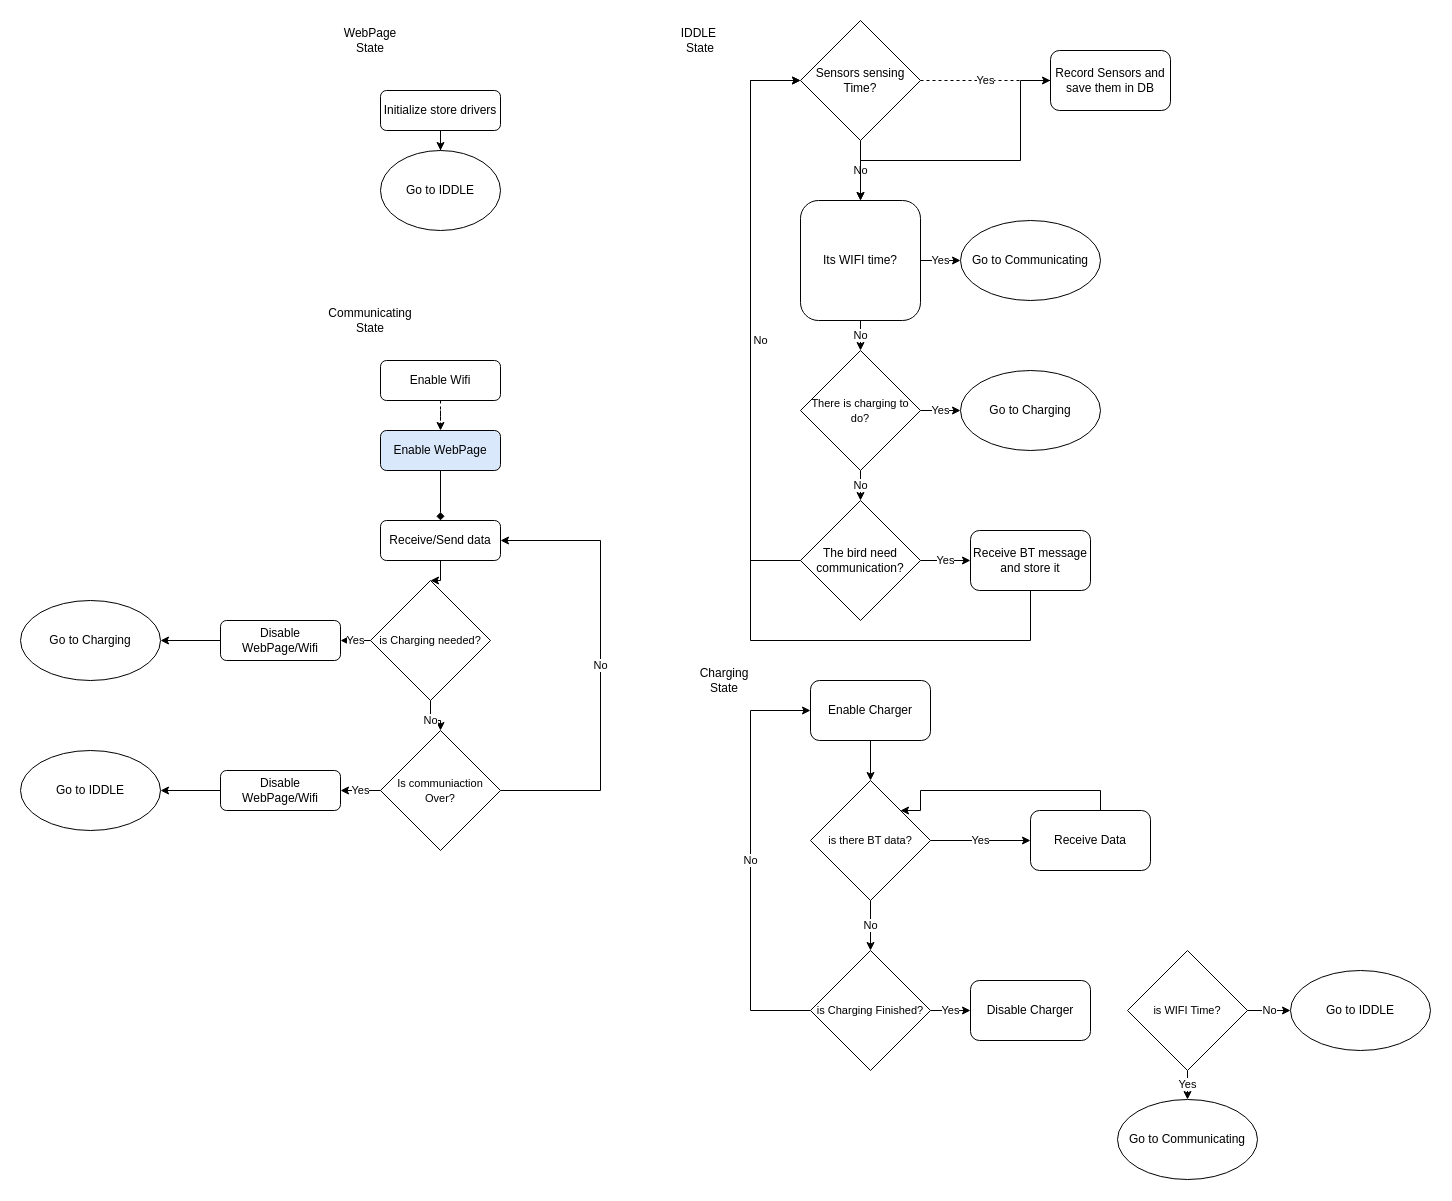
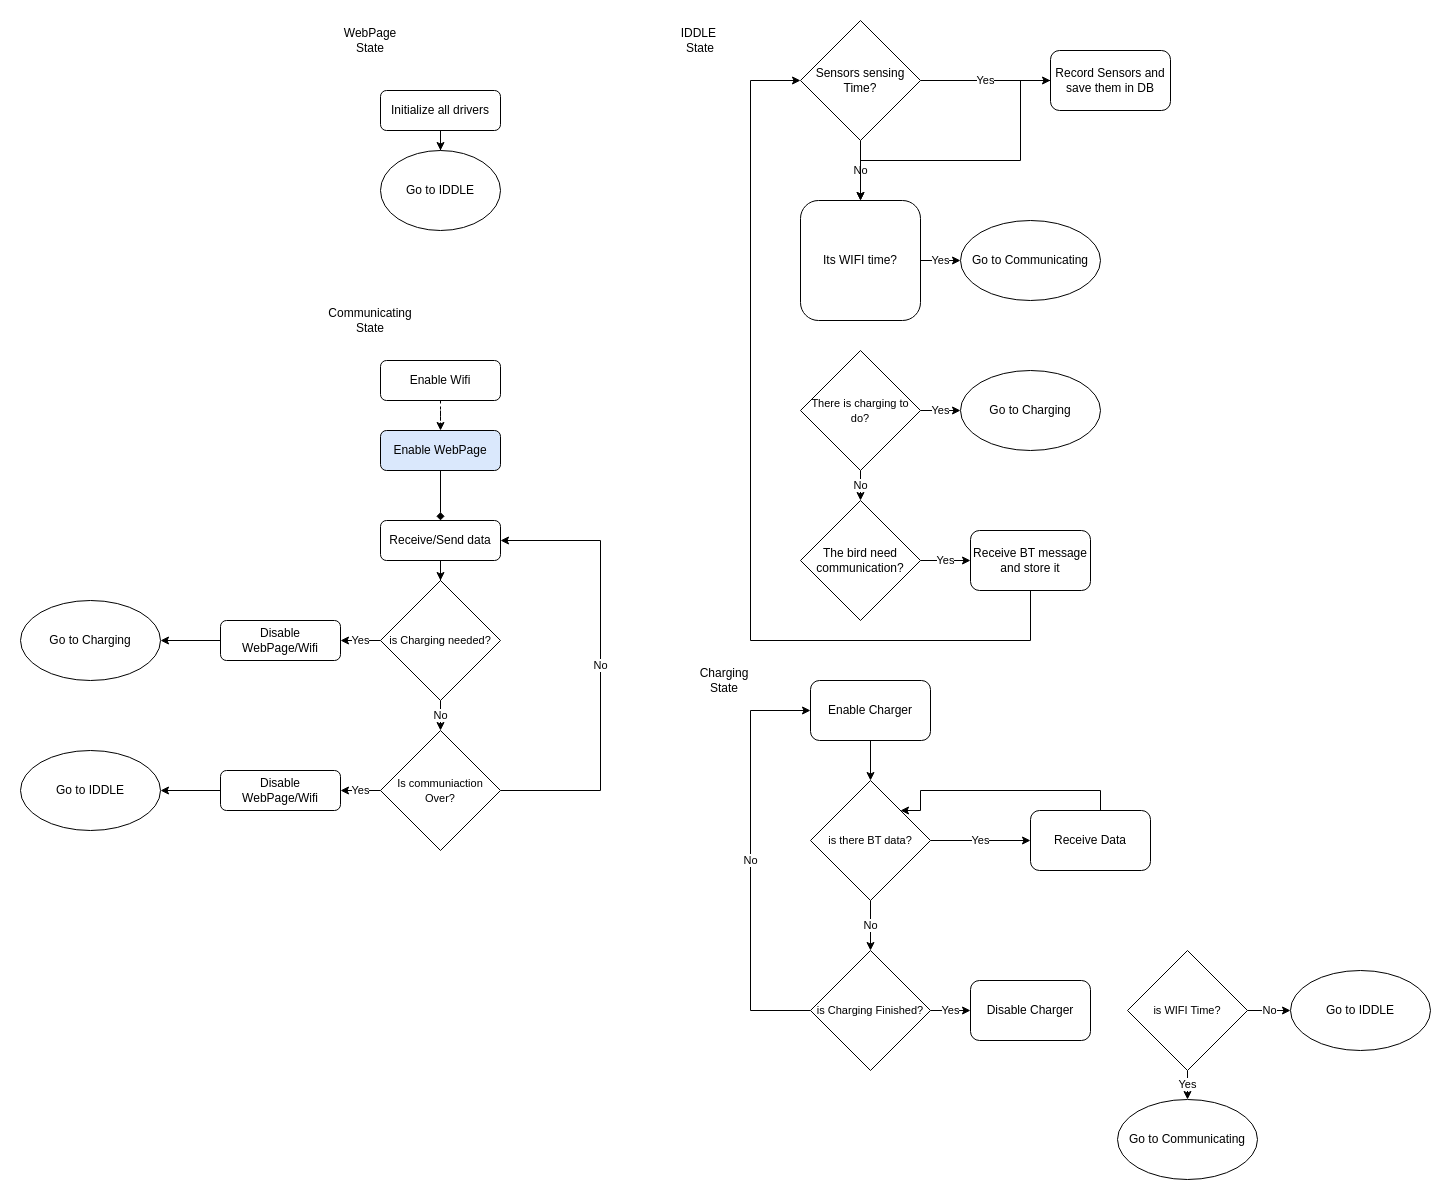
(949, 81) -> (949, 81)
(441, 111) -> (441, 111)
(861, 340) -> none
(777, 561) -> none
(431, 641) -> (441, 641)
